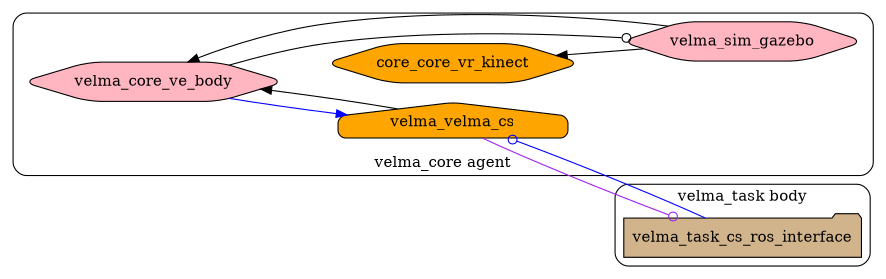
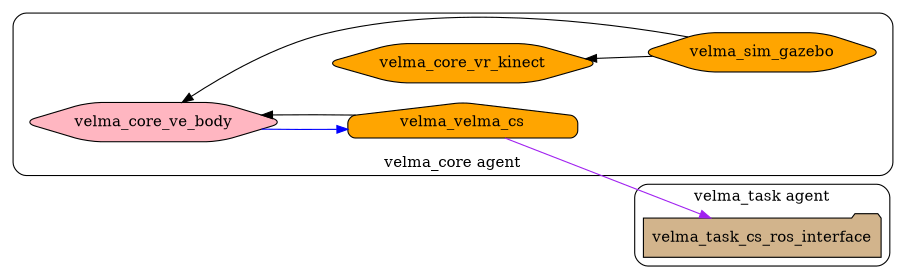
(424, 35) -> none
(743, 41) -> (762, 52)
(453, 63) -> (463, 63)
(588, 169) -> none
(589, 184) -> (583, 168)
(743, 197) -> (762, 197)
